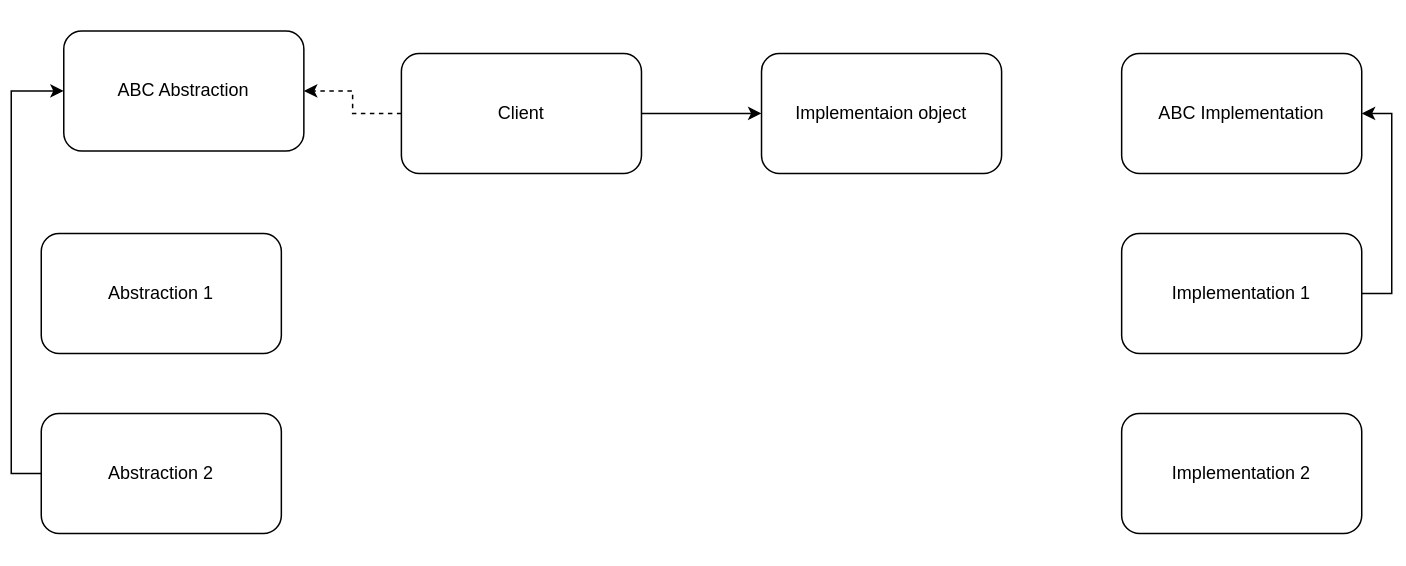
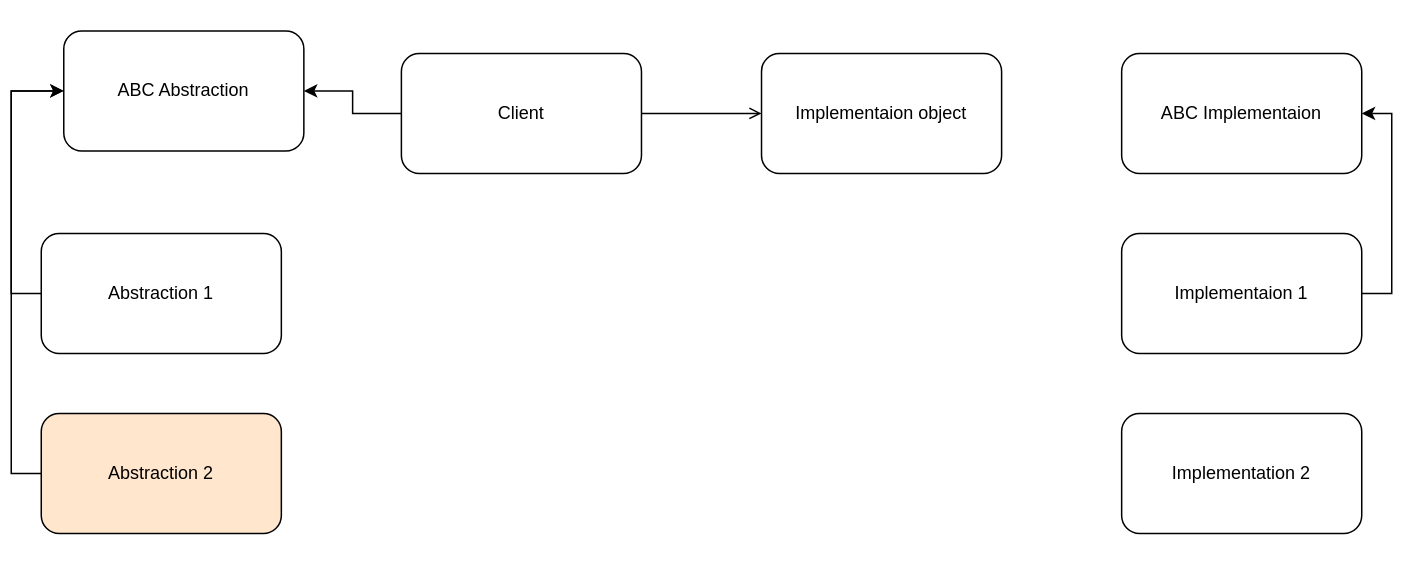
(353, 106) -> (353, 106)
(750, 113) -> (752, 113)
(1241, 113) -> (1241, 113)
none -> (27, 293)
(1241, 293) -> (1241, 293)
(161, 473) -> (161, 473)
